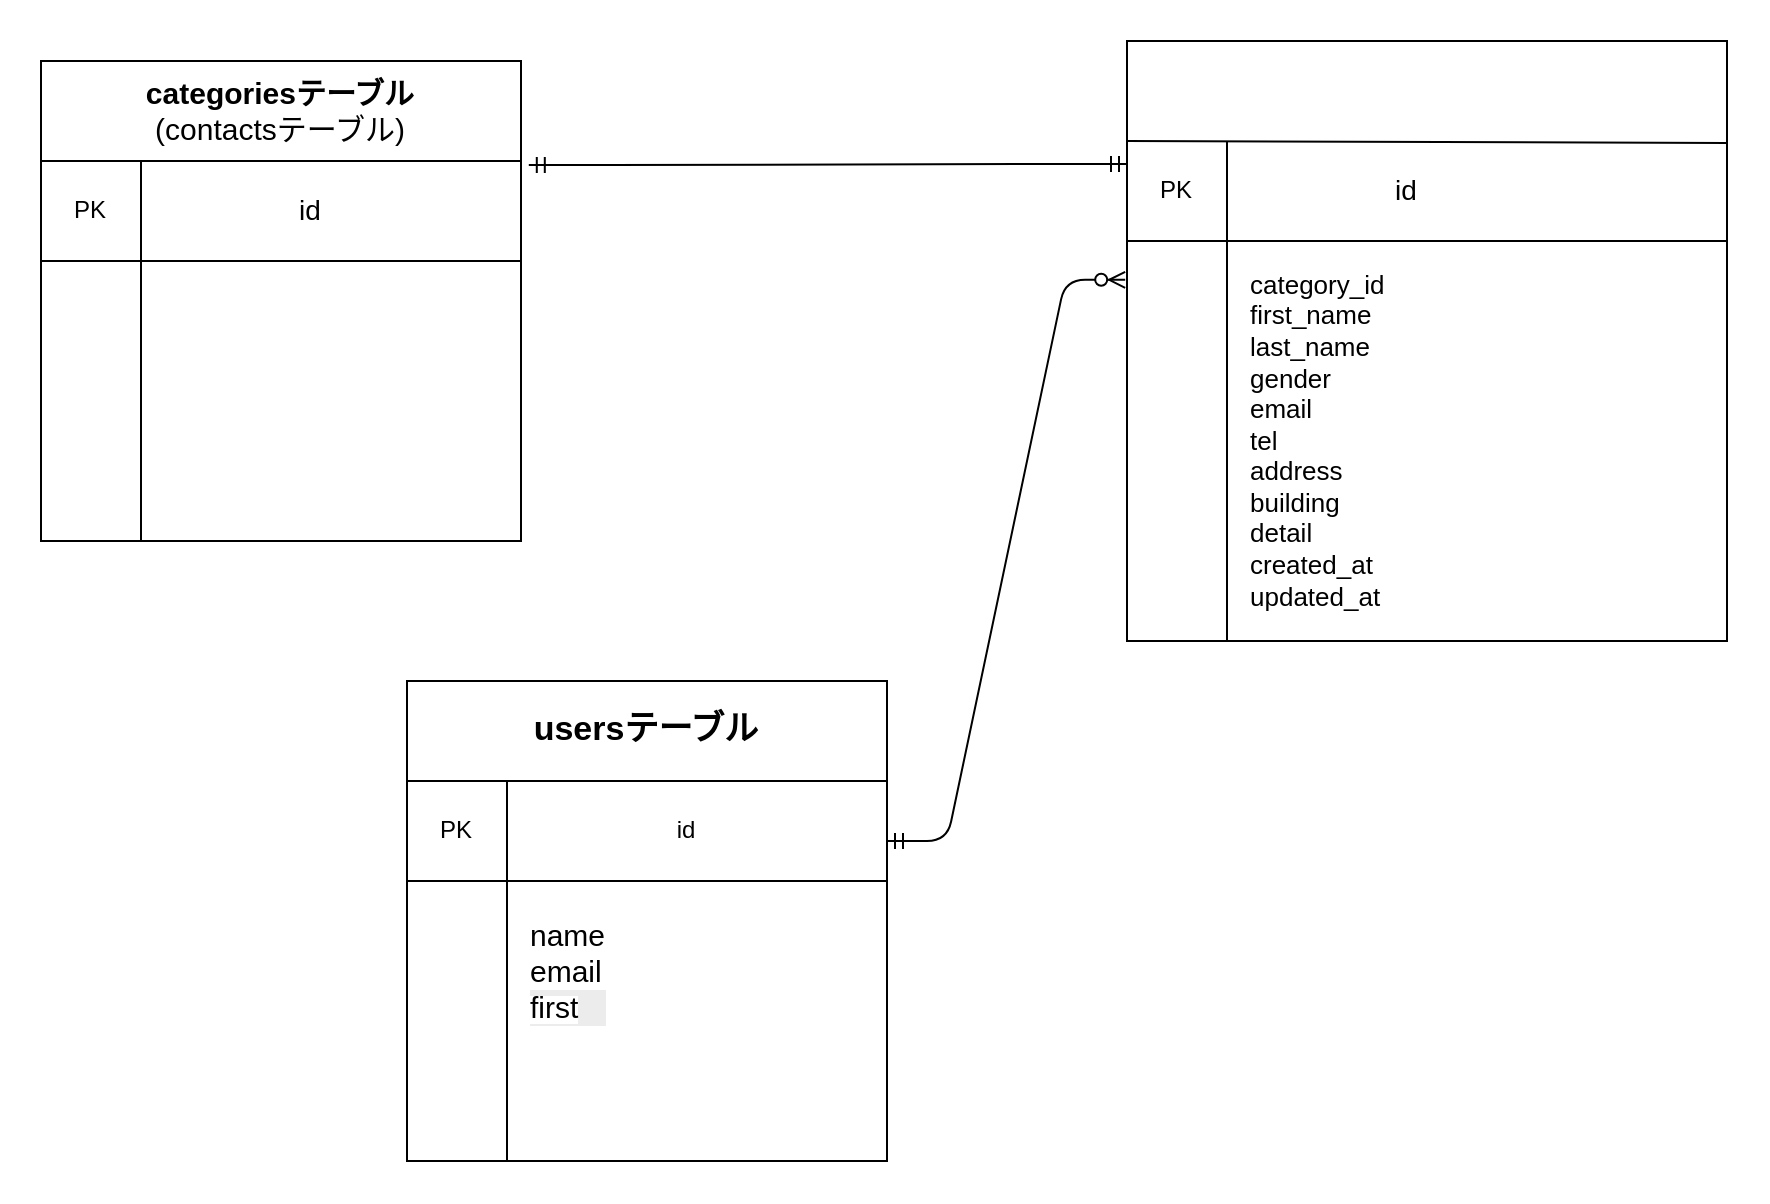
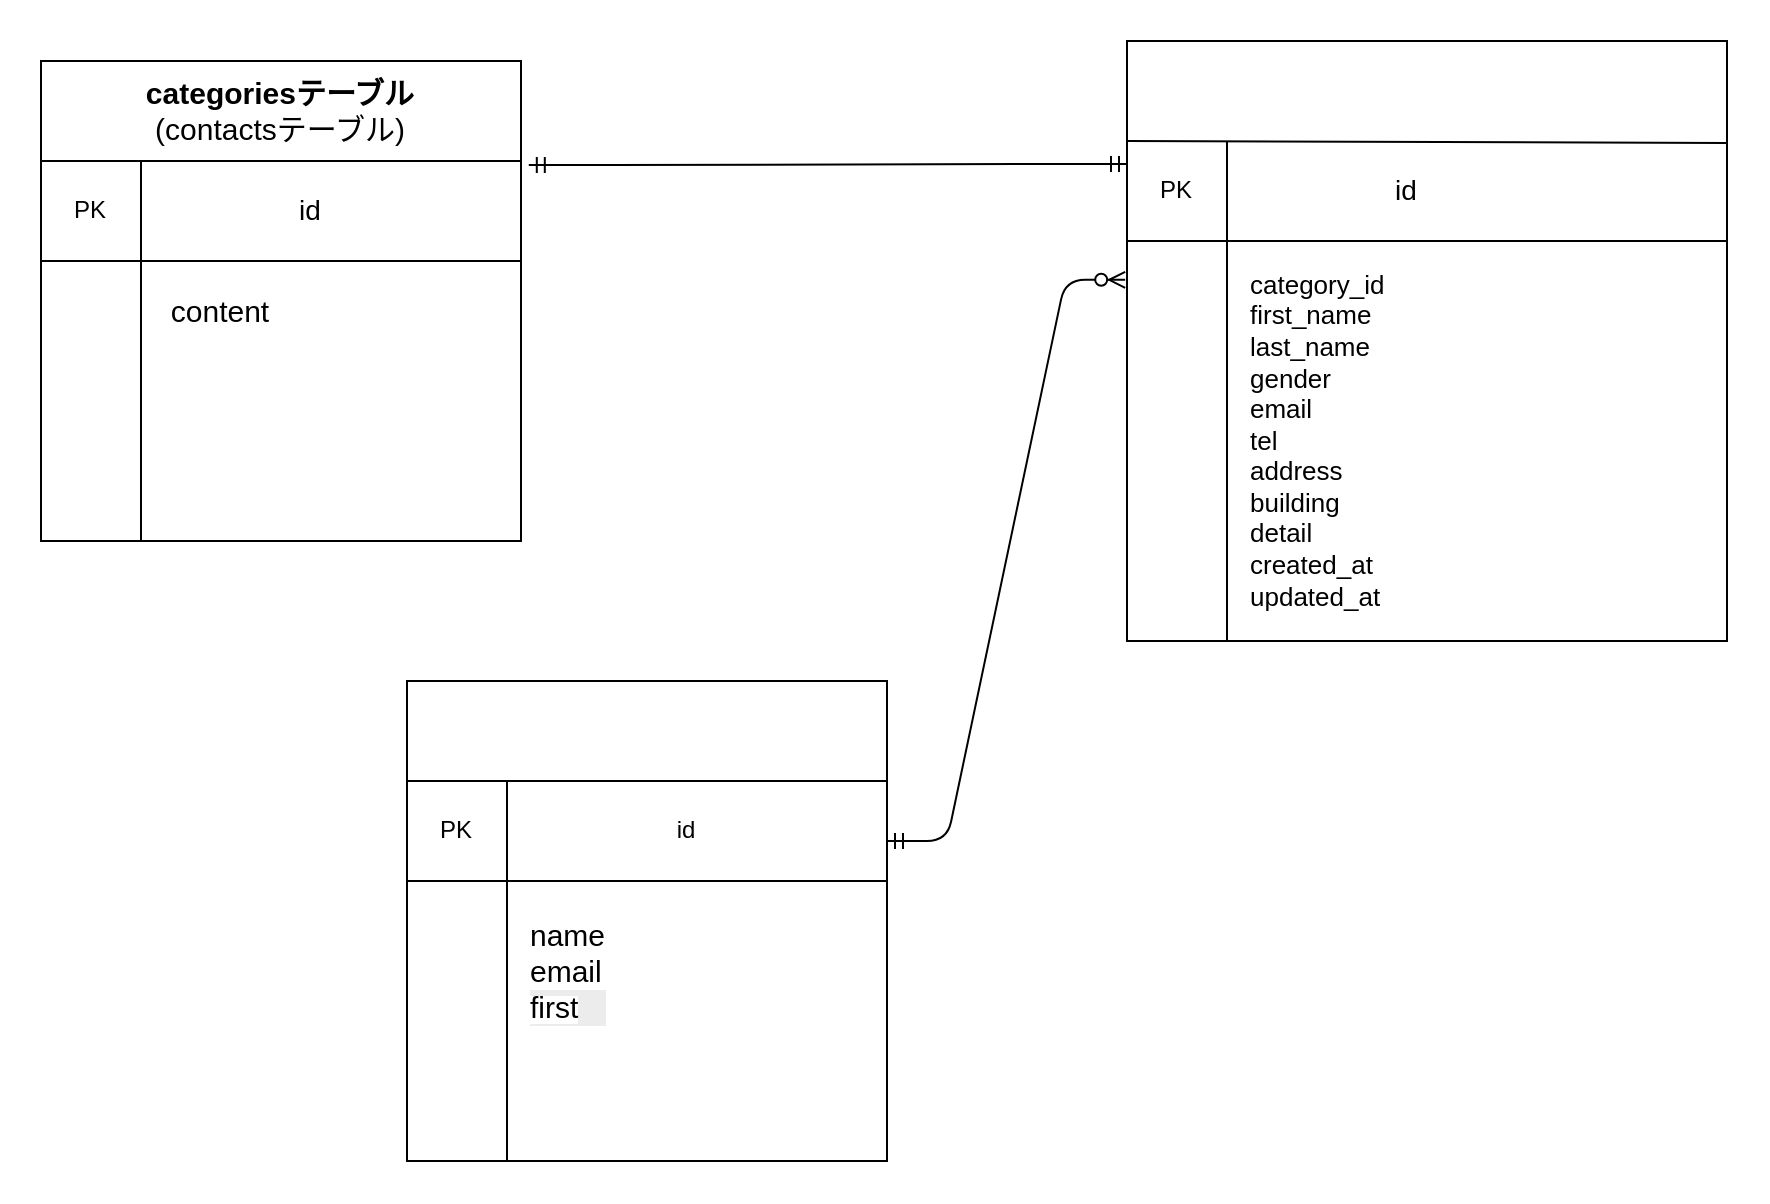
none -> (221, 311)
(647, 731) -> none
